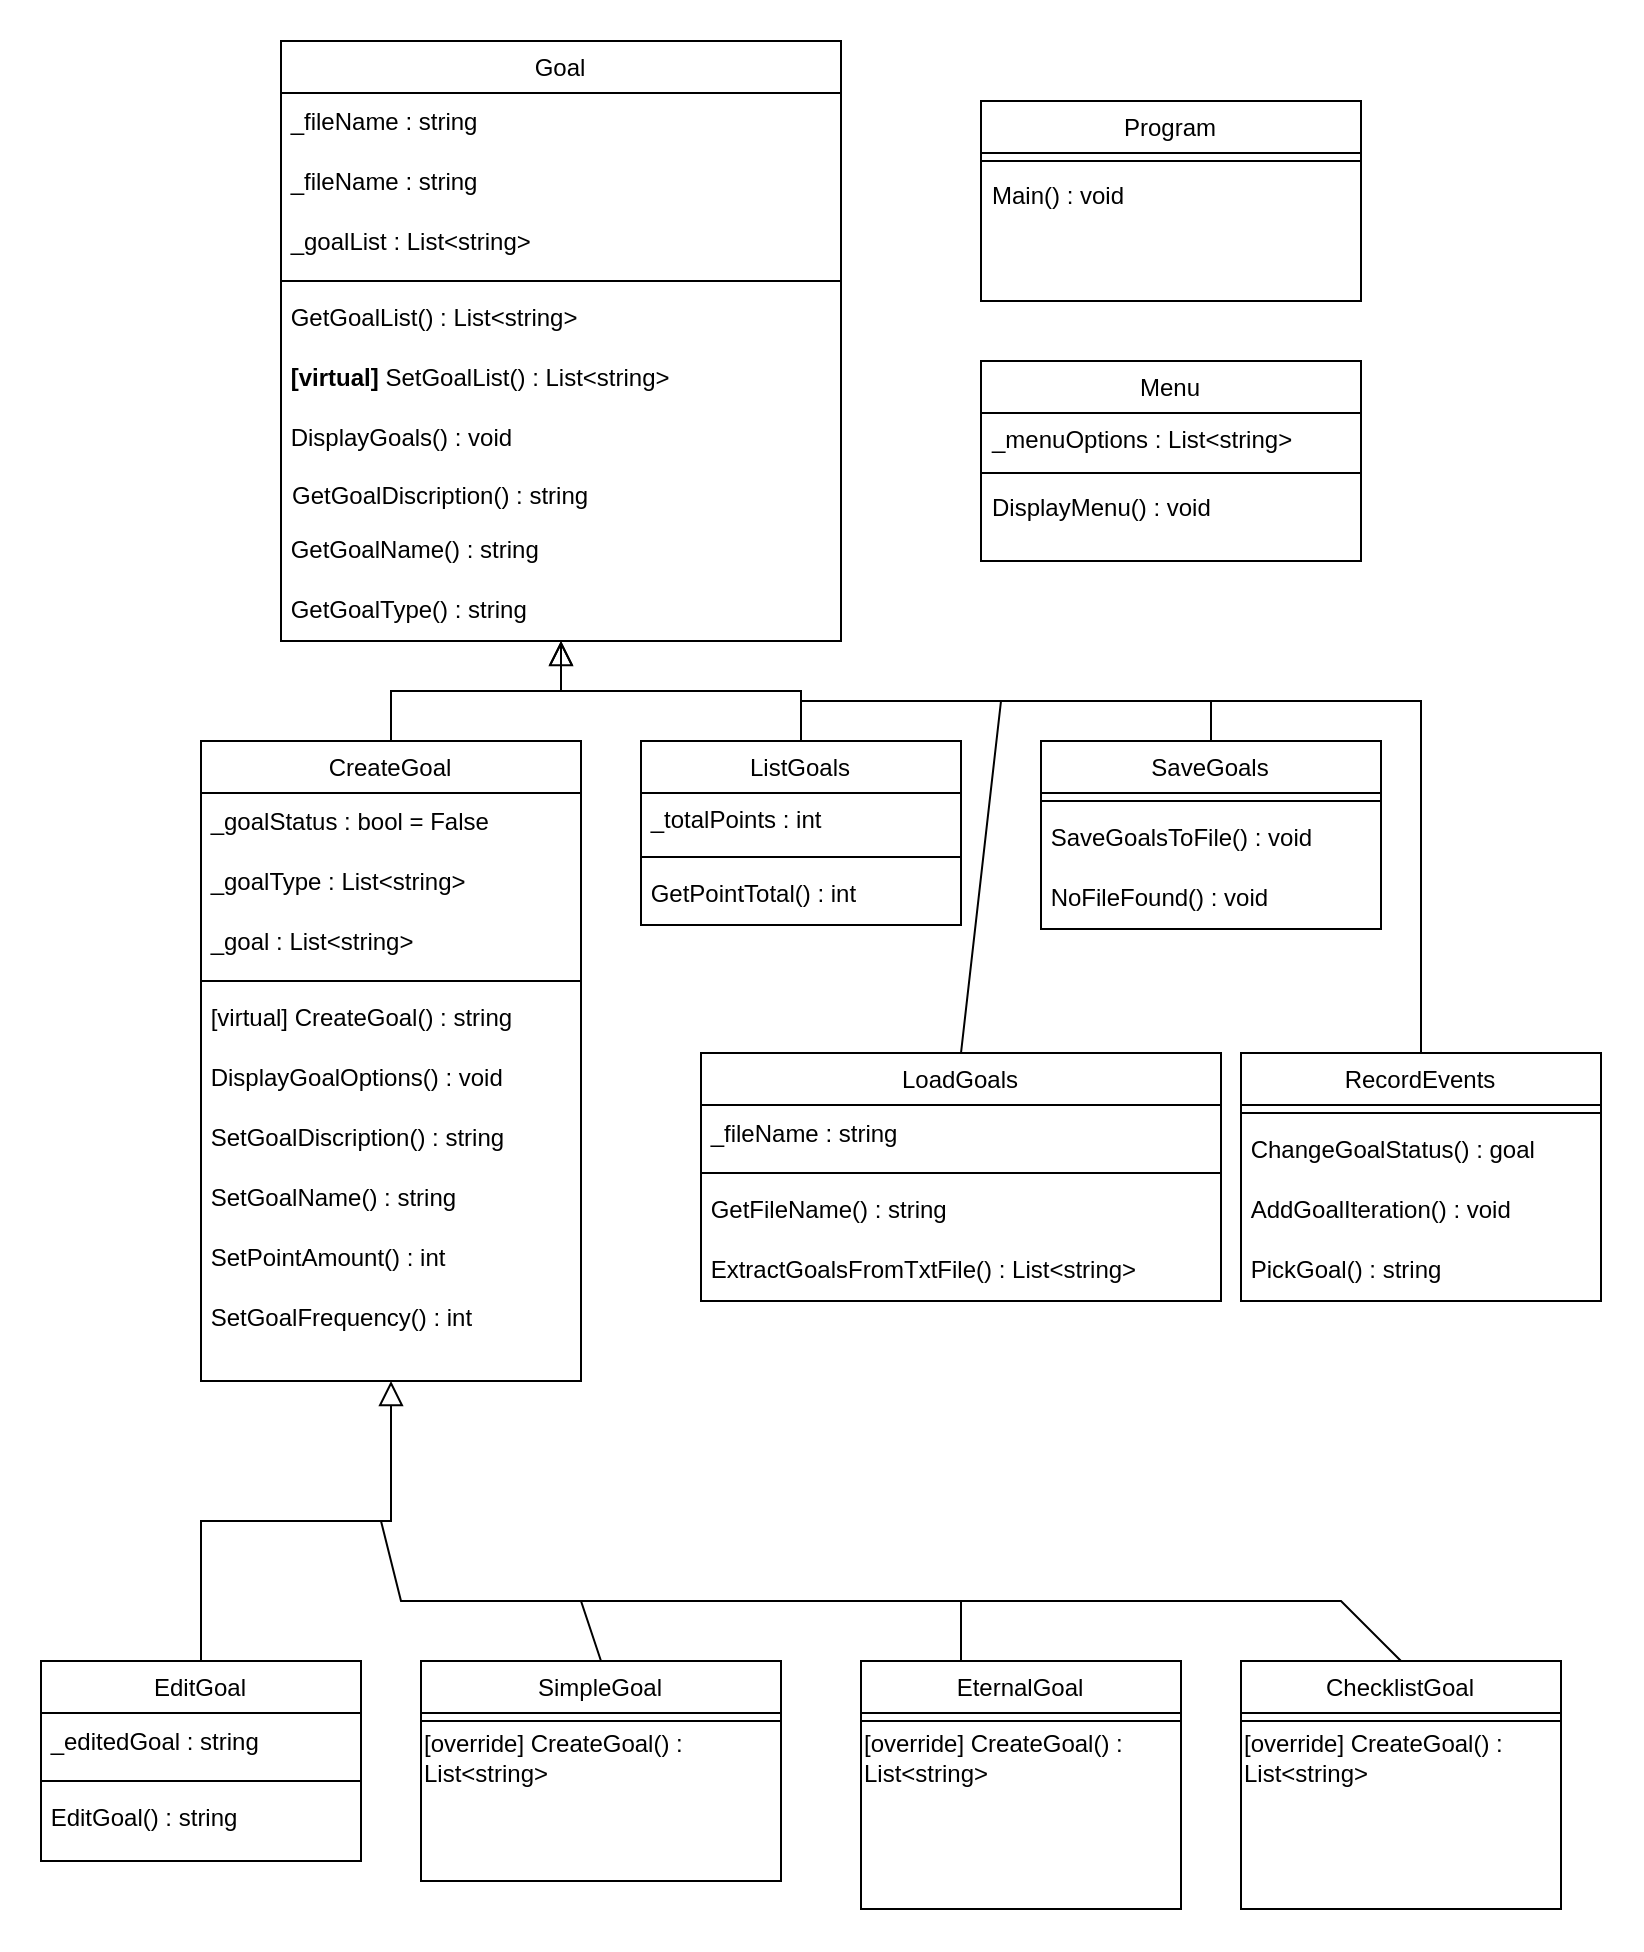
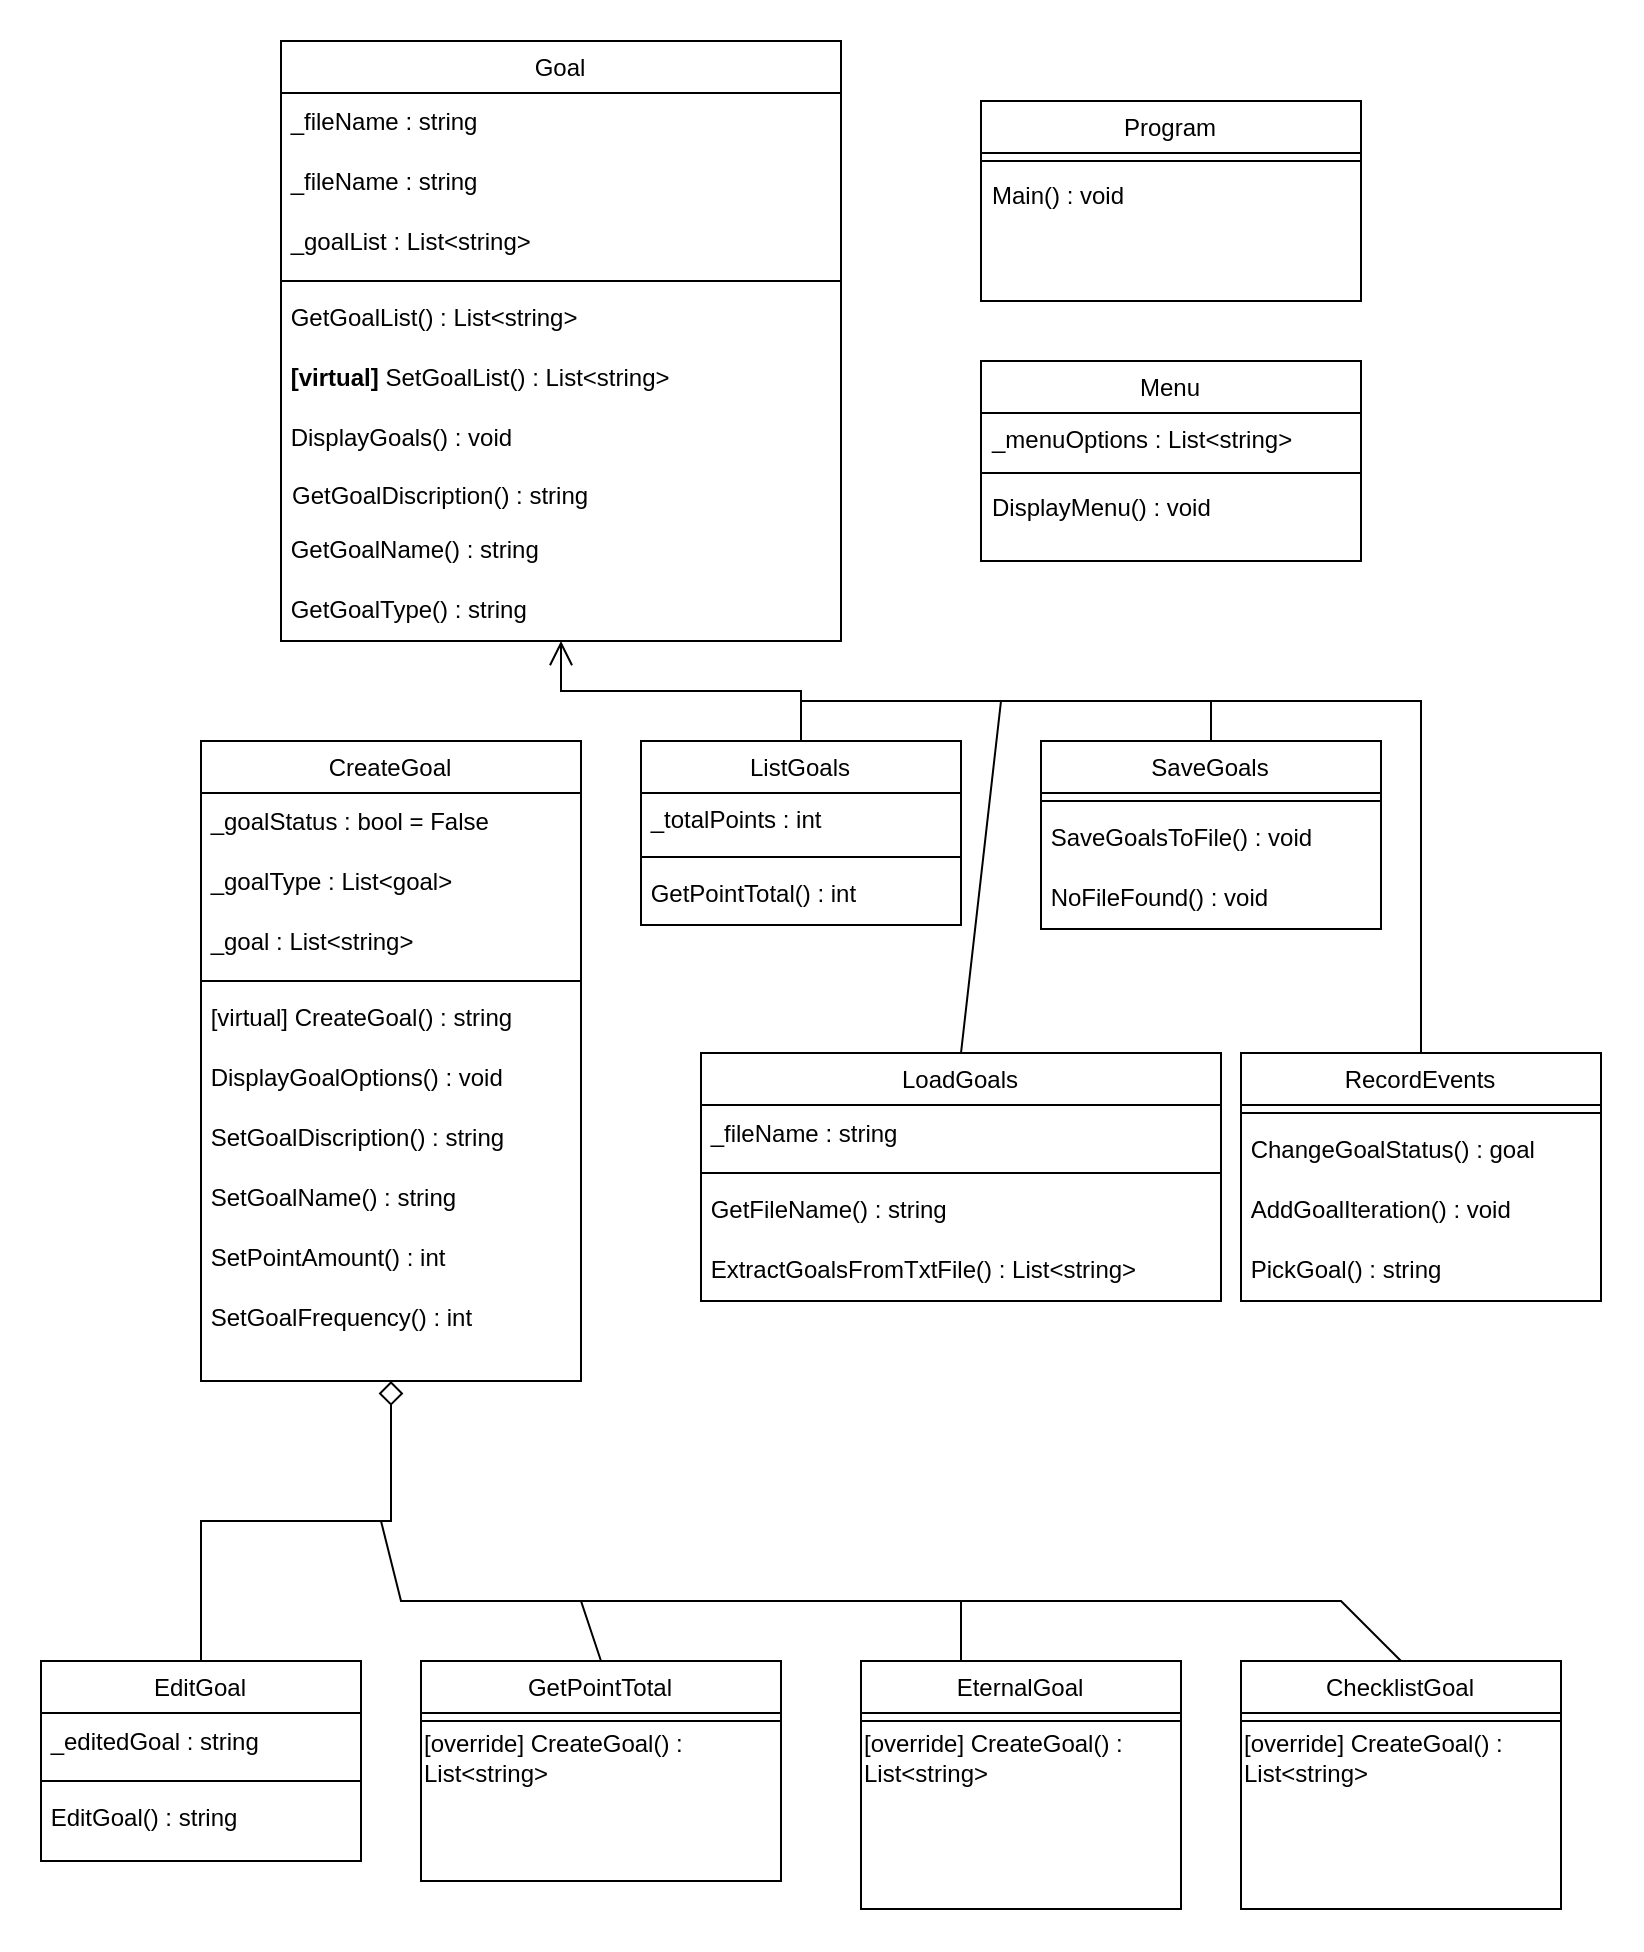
(449, 691) -> none
(348, 883) -> (334, 883)
(391, 1406) -> (391, 1406)
(600, 1688) -> (600, 1688)
